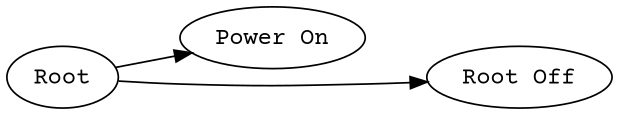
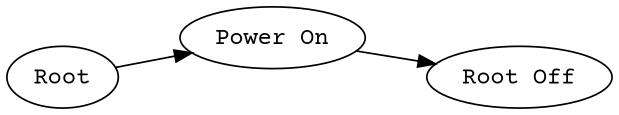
(264, 86) -> (388, 56)
